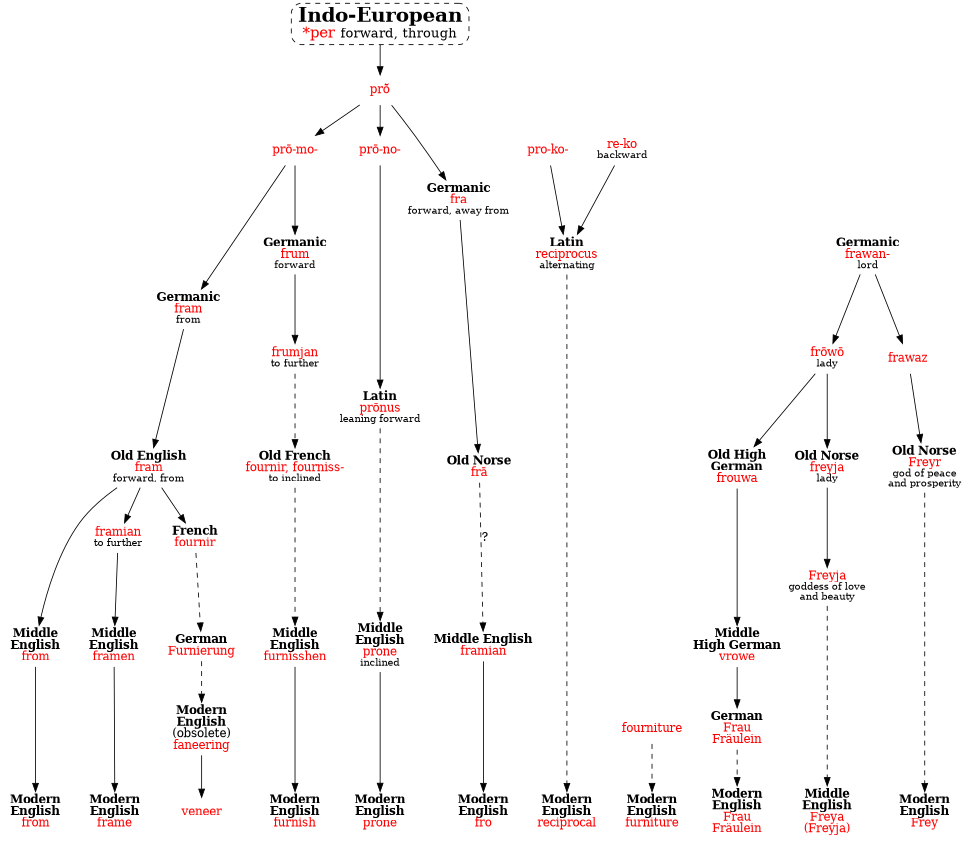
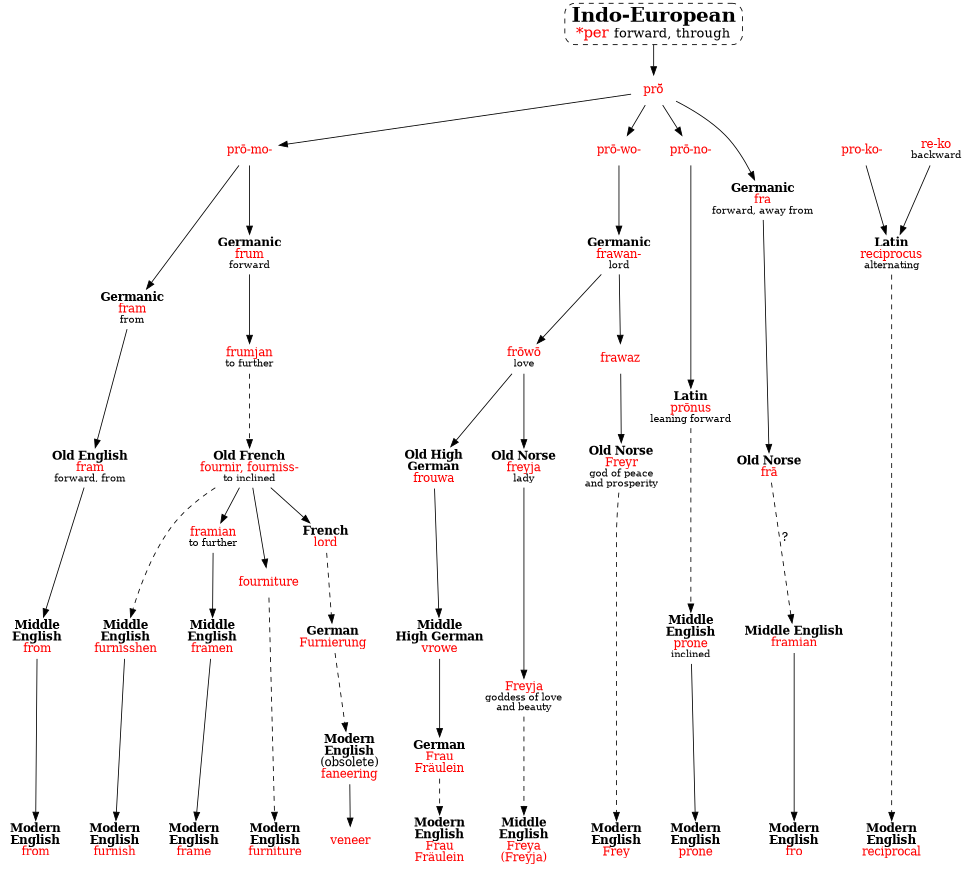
none -> (619, 150)
(827, 364) -> (524, 364)
(134, 501) -> (232, 502)
(171, 502) -> (287, 503)
none -> (259, 523)
(195, 543) -> (326, 543)
